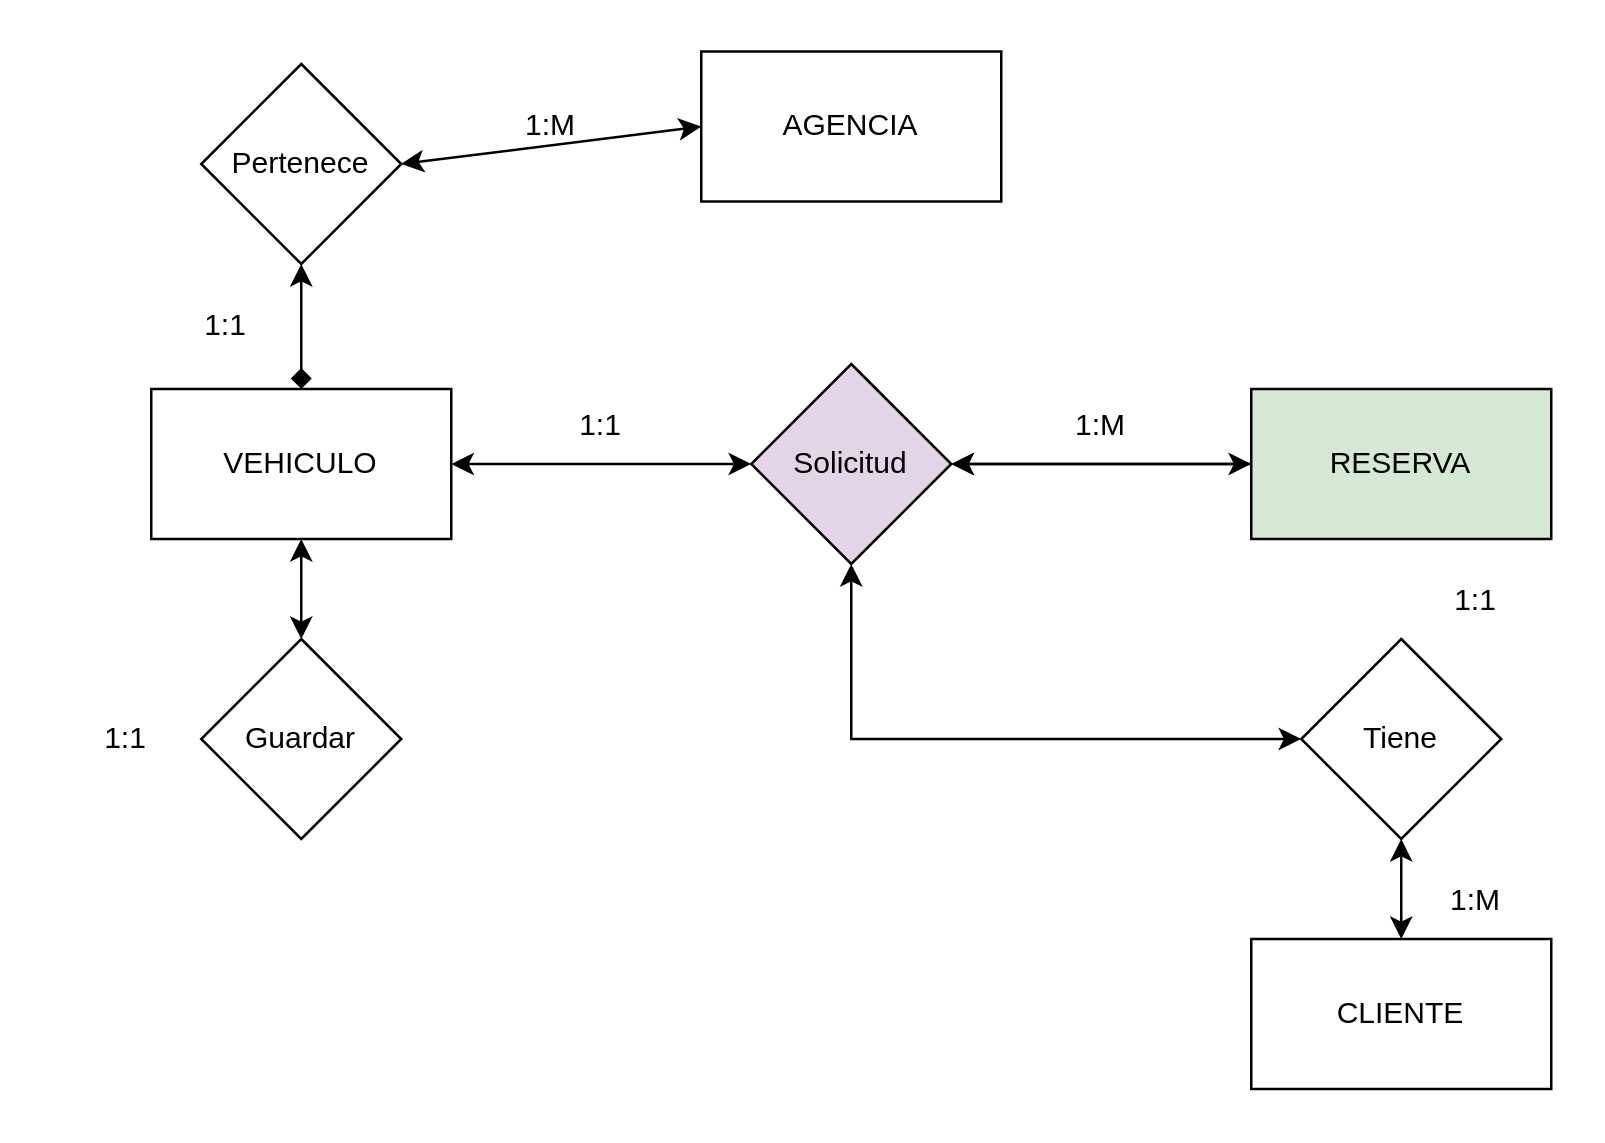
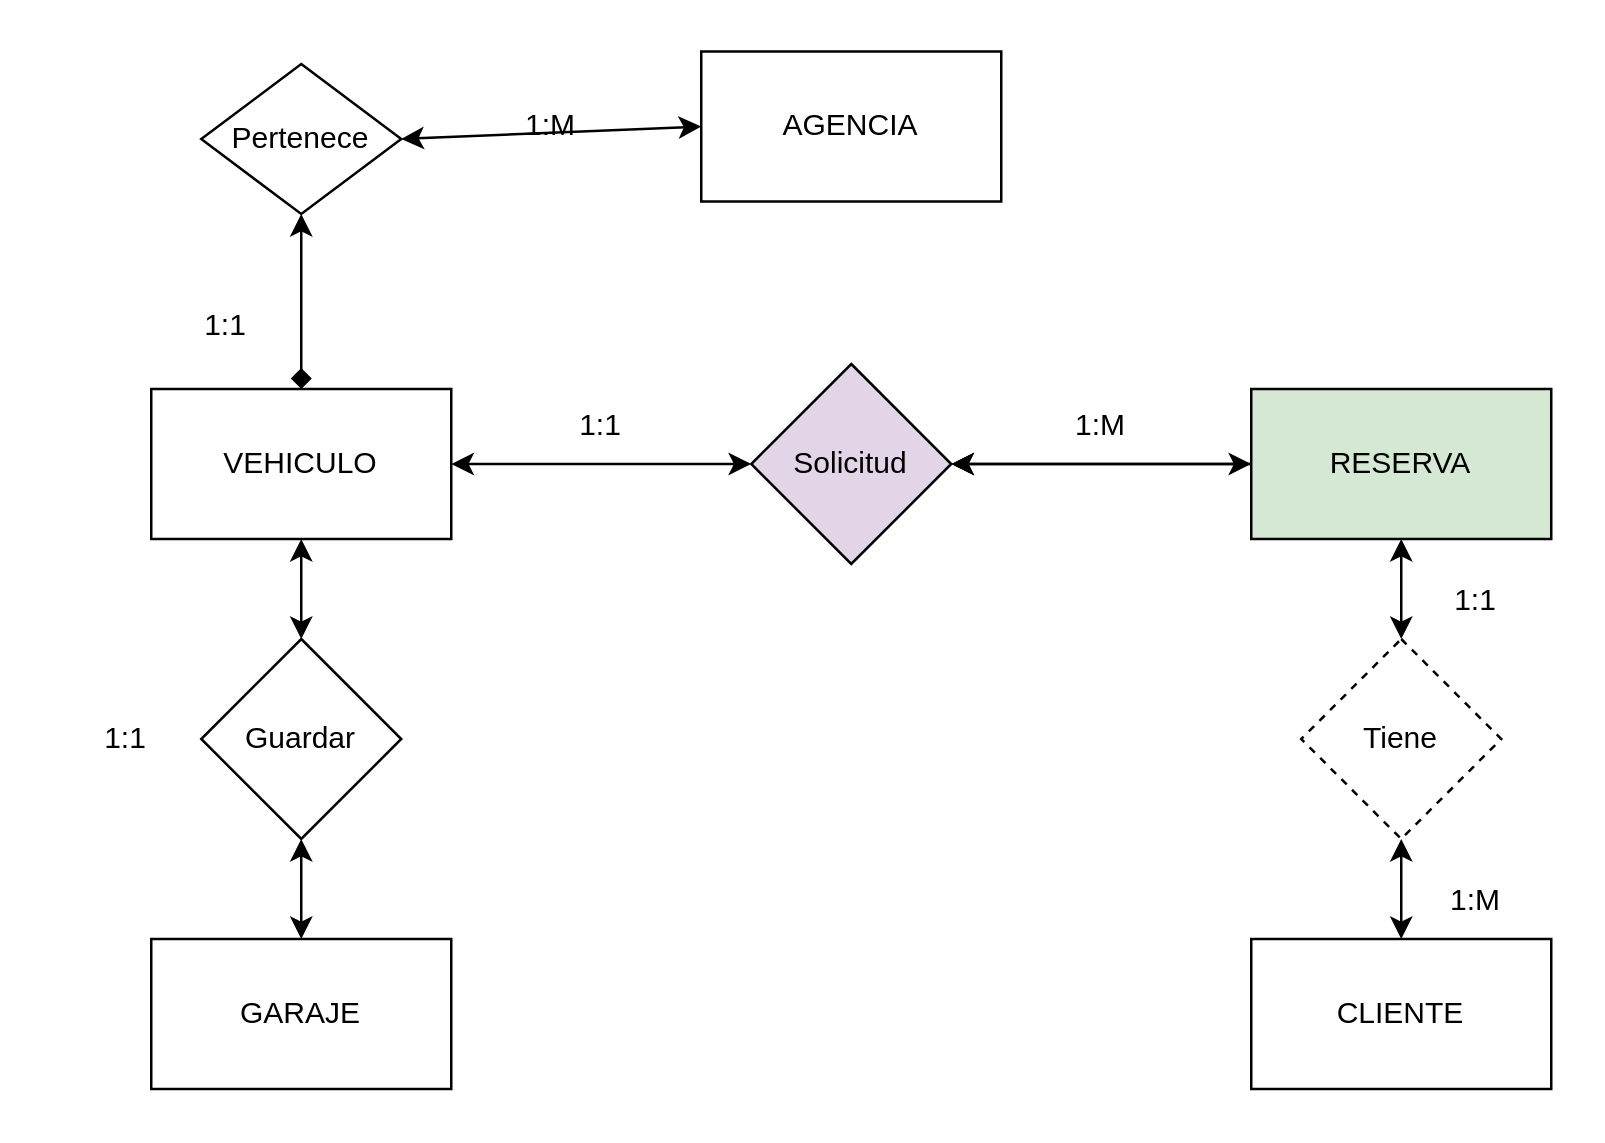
(301, 164) -> (301, 139)
(989, 739) -> (1401, 589)
(1401, 739) -> (1401, 739)
none -> (301, 889)
none -> (301, 1014)
